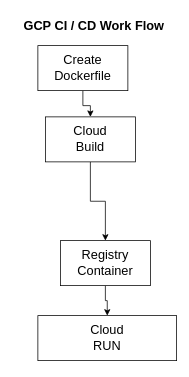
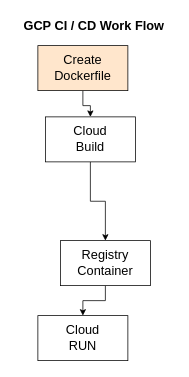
(83, 68) -> (83, 68)
(107, 338) -> (83, 338)
